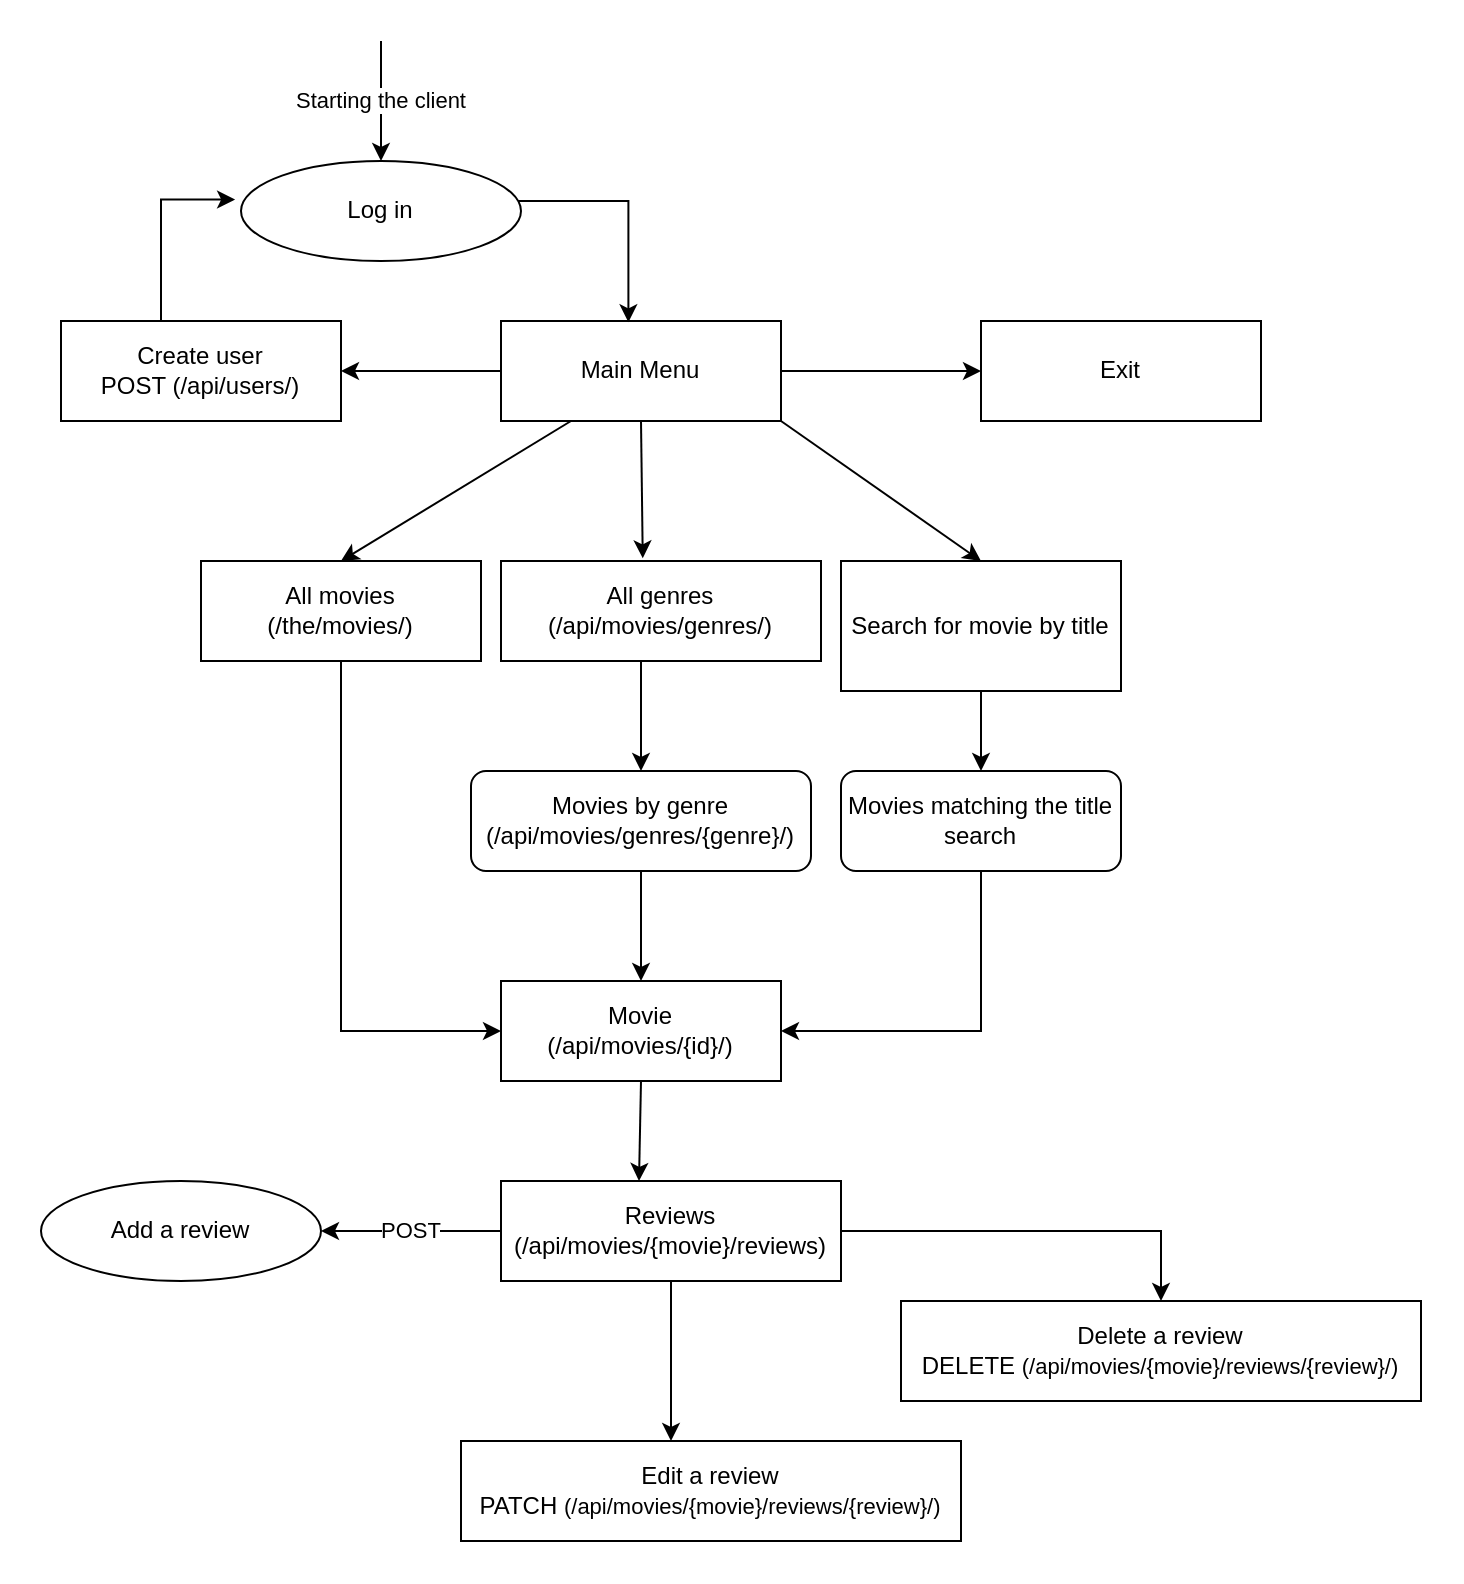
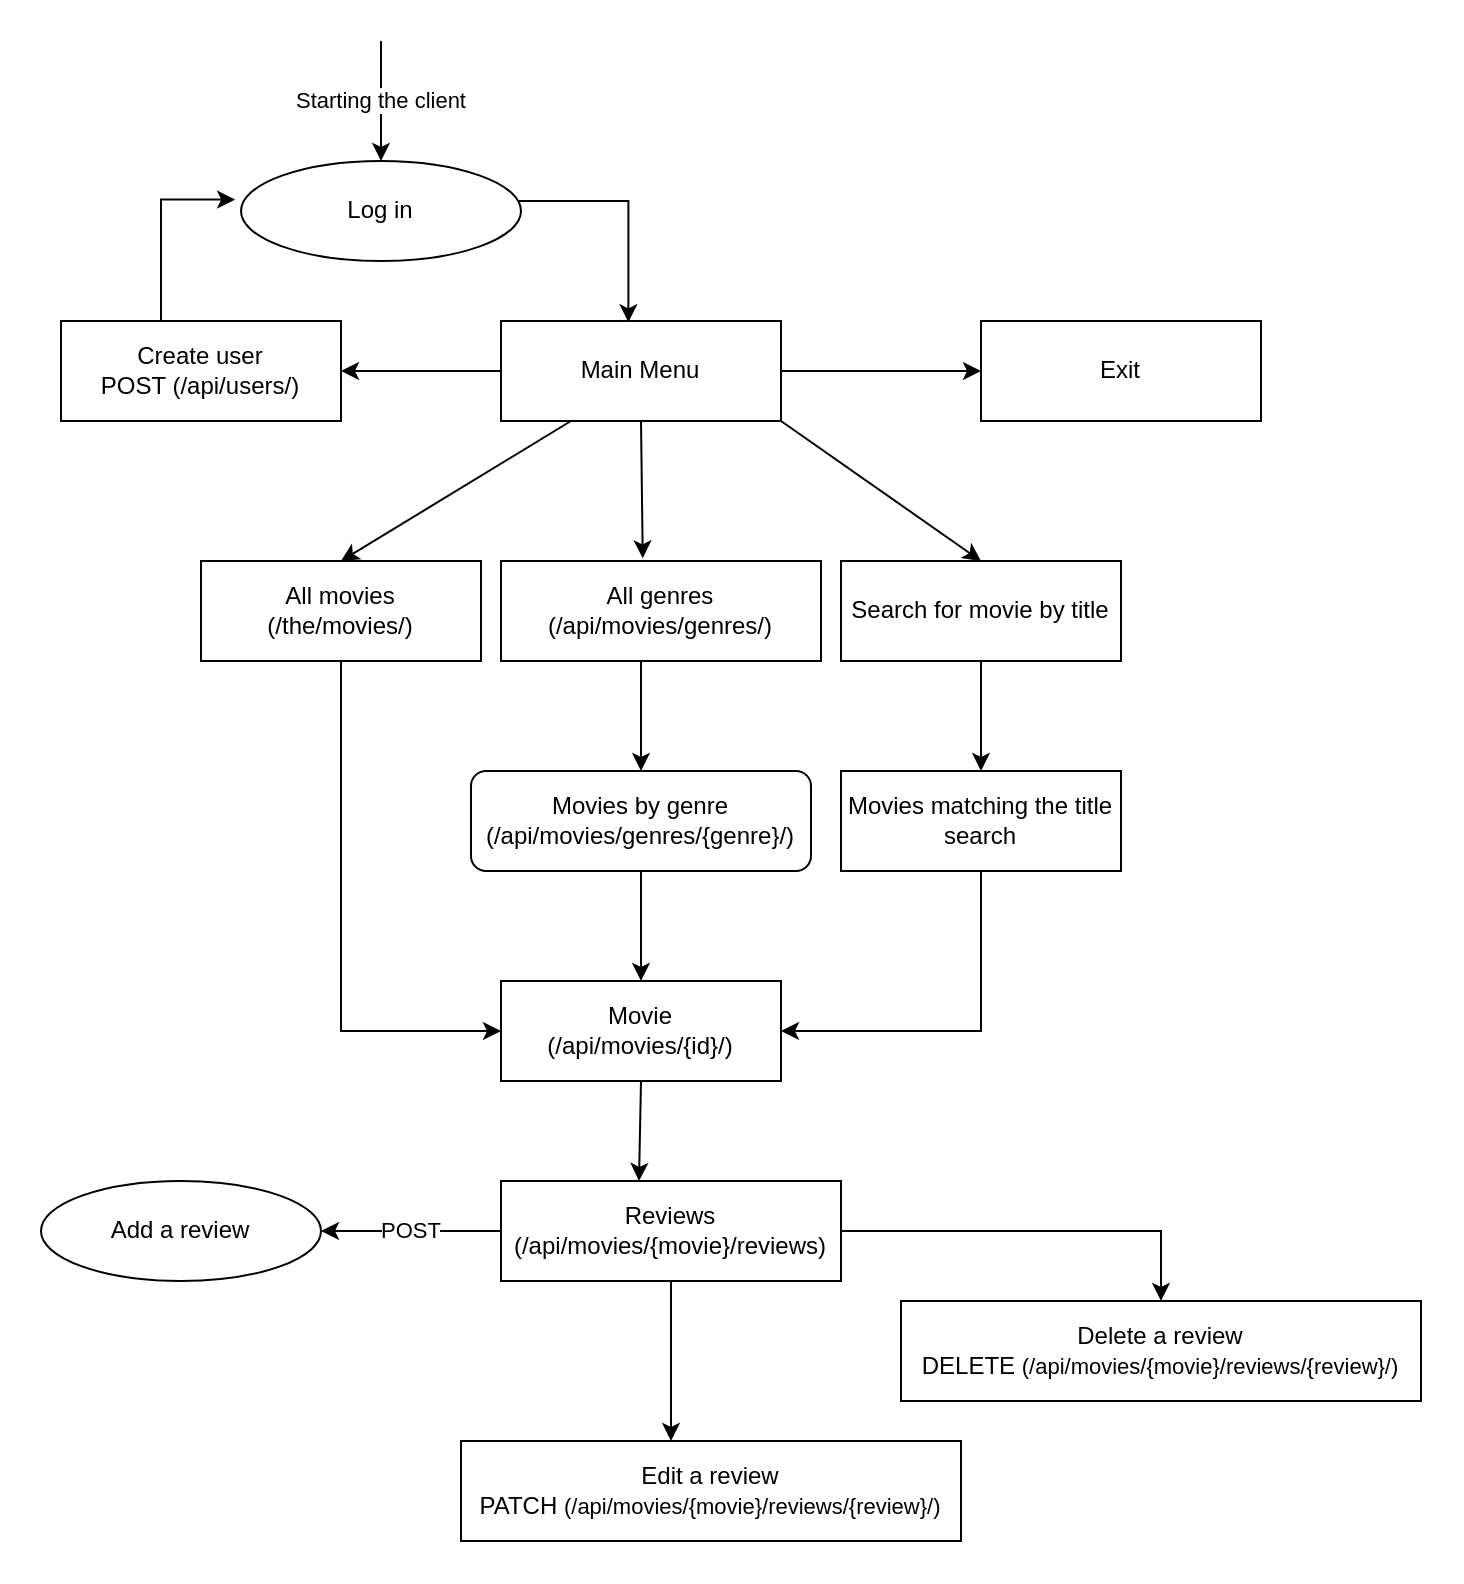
(981, 626) -> (981, 611)
(981, 821) -> (981, 821)
